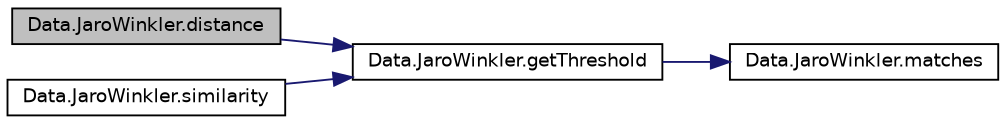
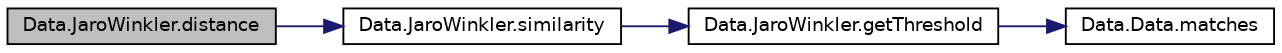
(307, 42) -> (300, 26)
(864, 62) -> (1170, 26)
